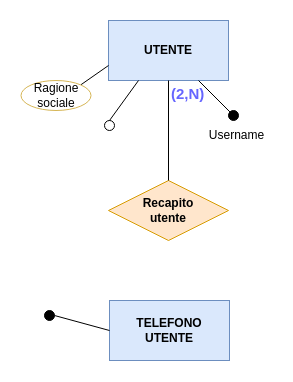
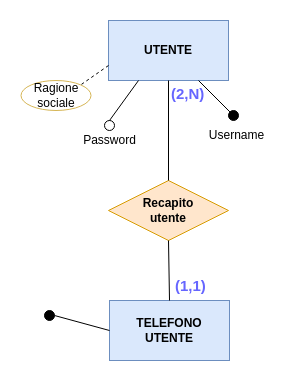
(94, 75) -> (94, 75)
none -> (110, 141)
none -> (169, 271)
none -> (204, 286)
